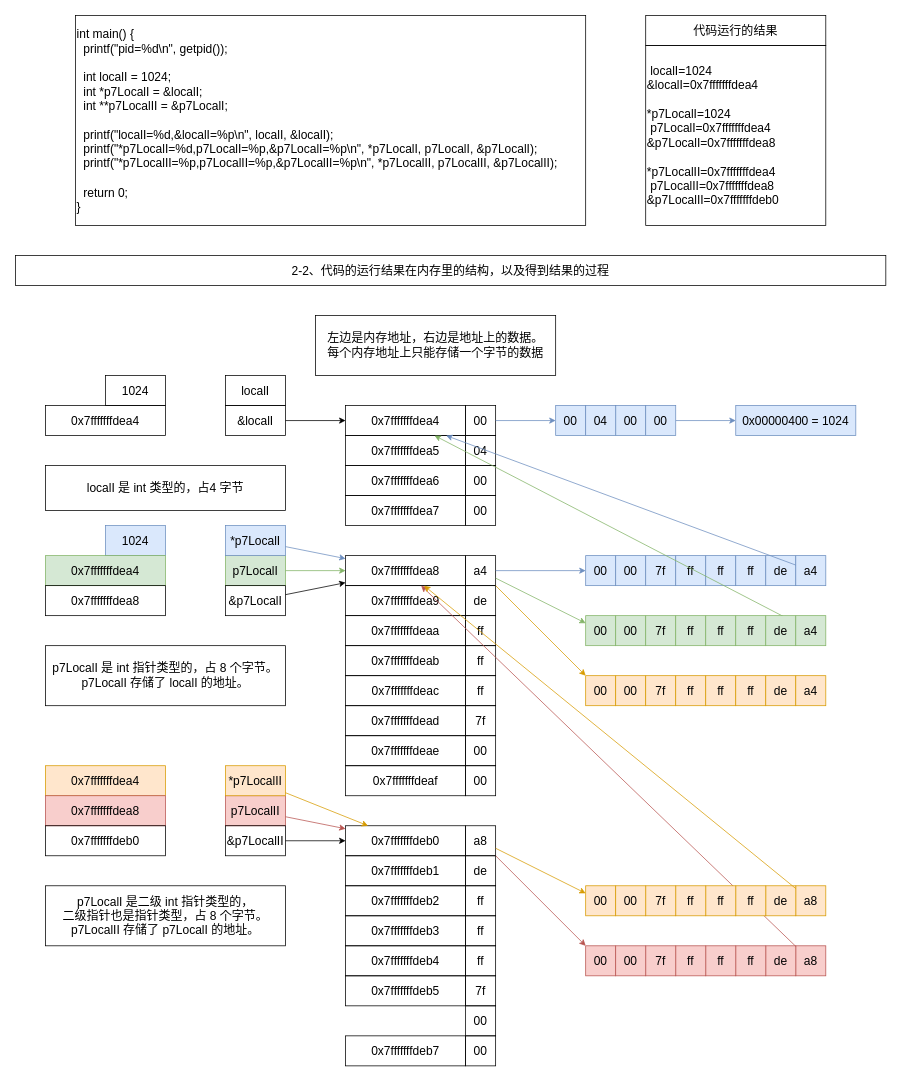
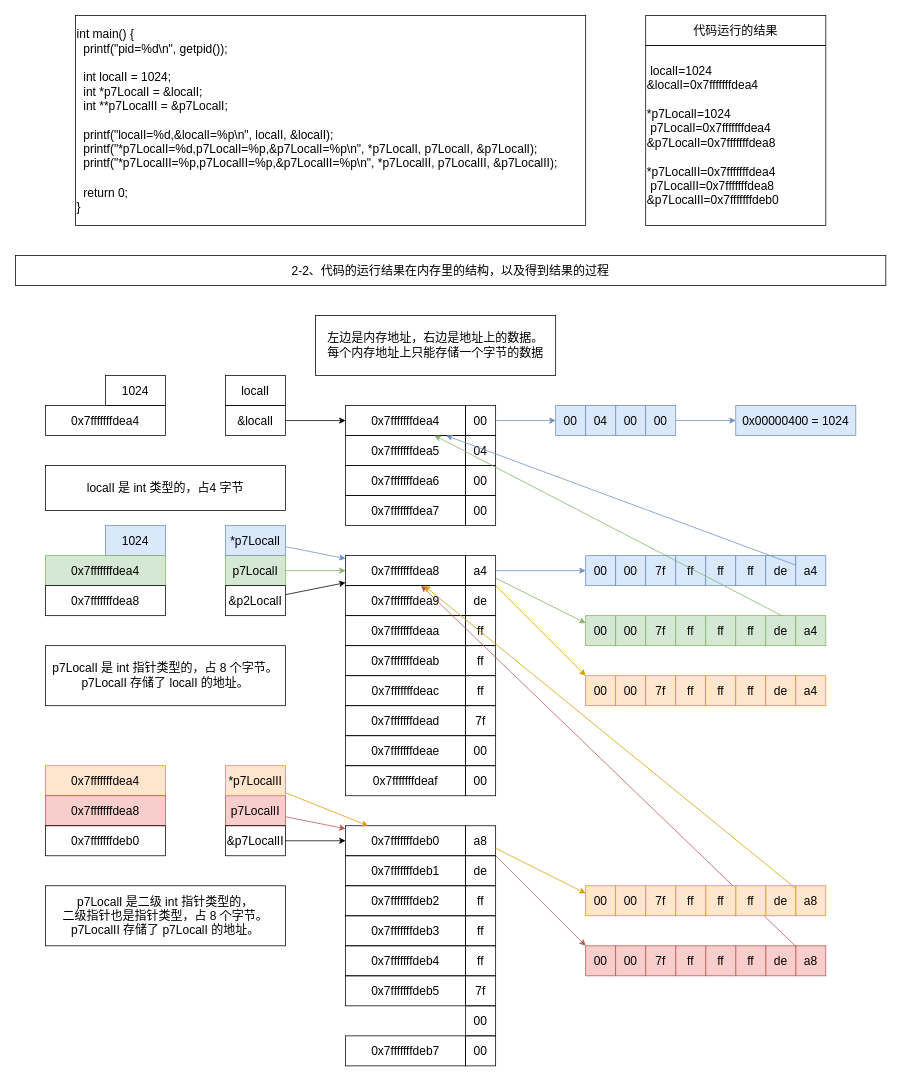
(255, 600) -> (255, 600)
